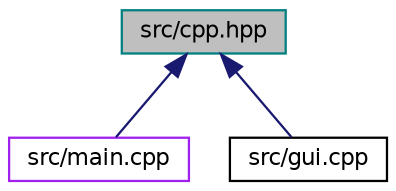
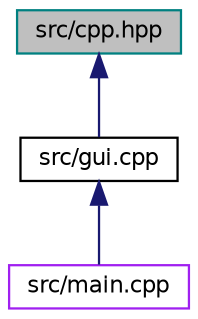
(144, 105) -> (99, 235)
